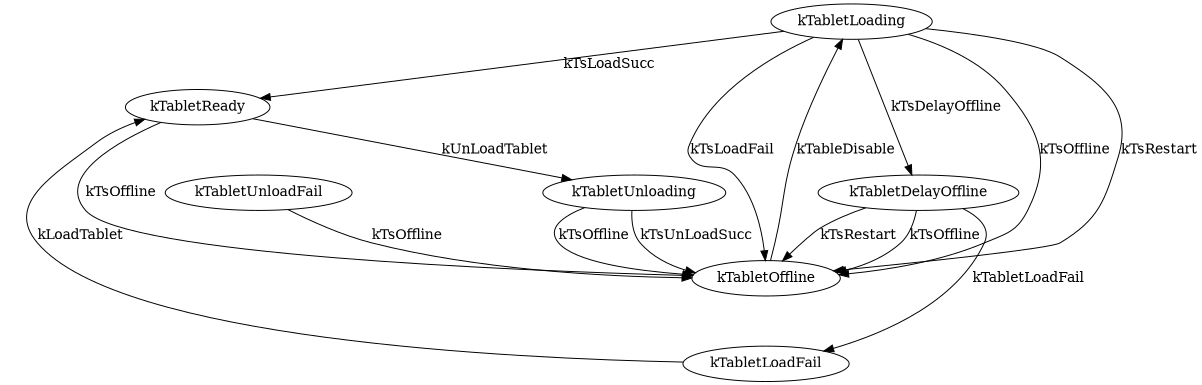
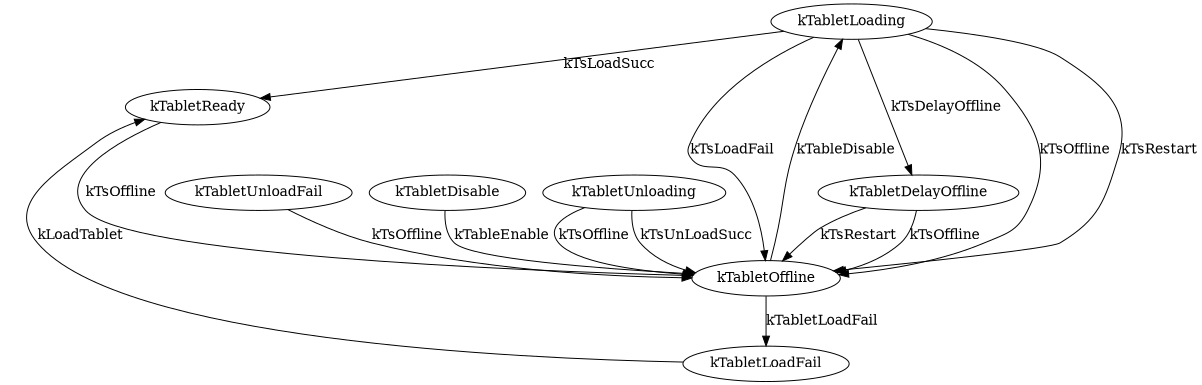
(407, 148) -> none
none -> (447, 193)
(939, 298) -> (766, 316)
